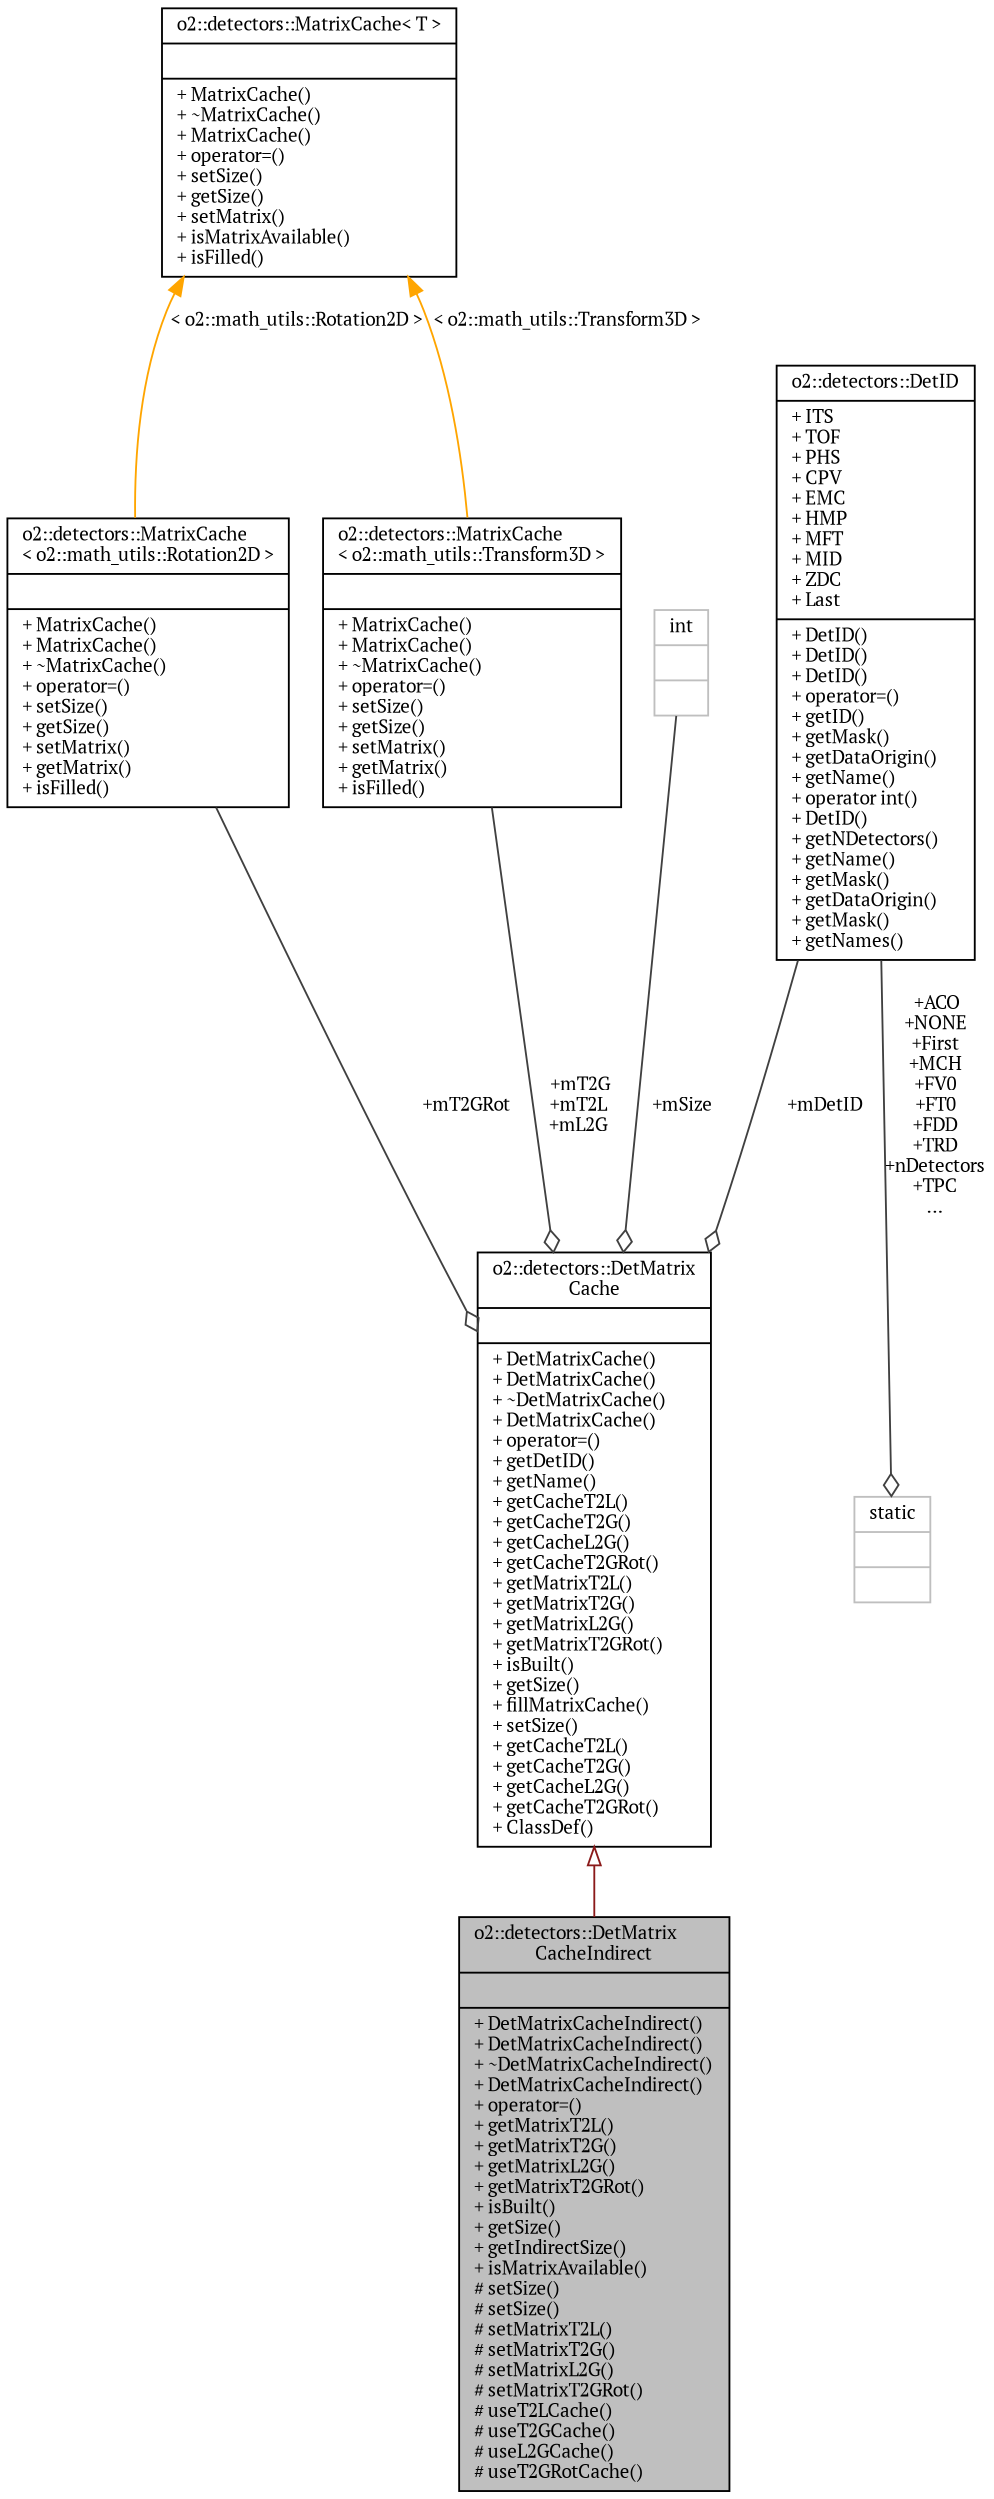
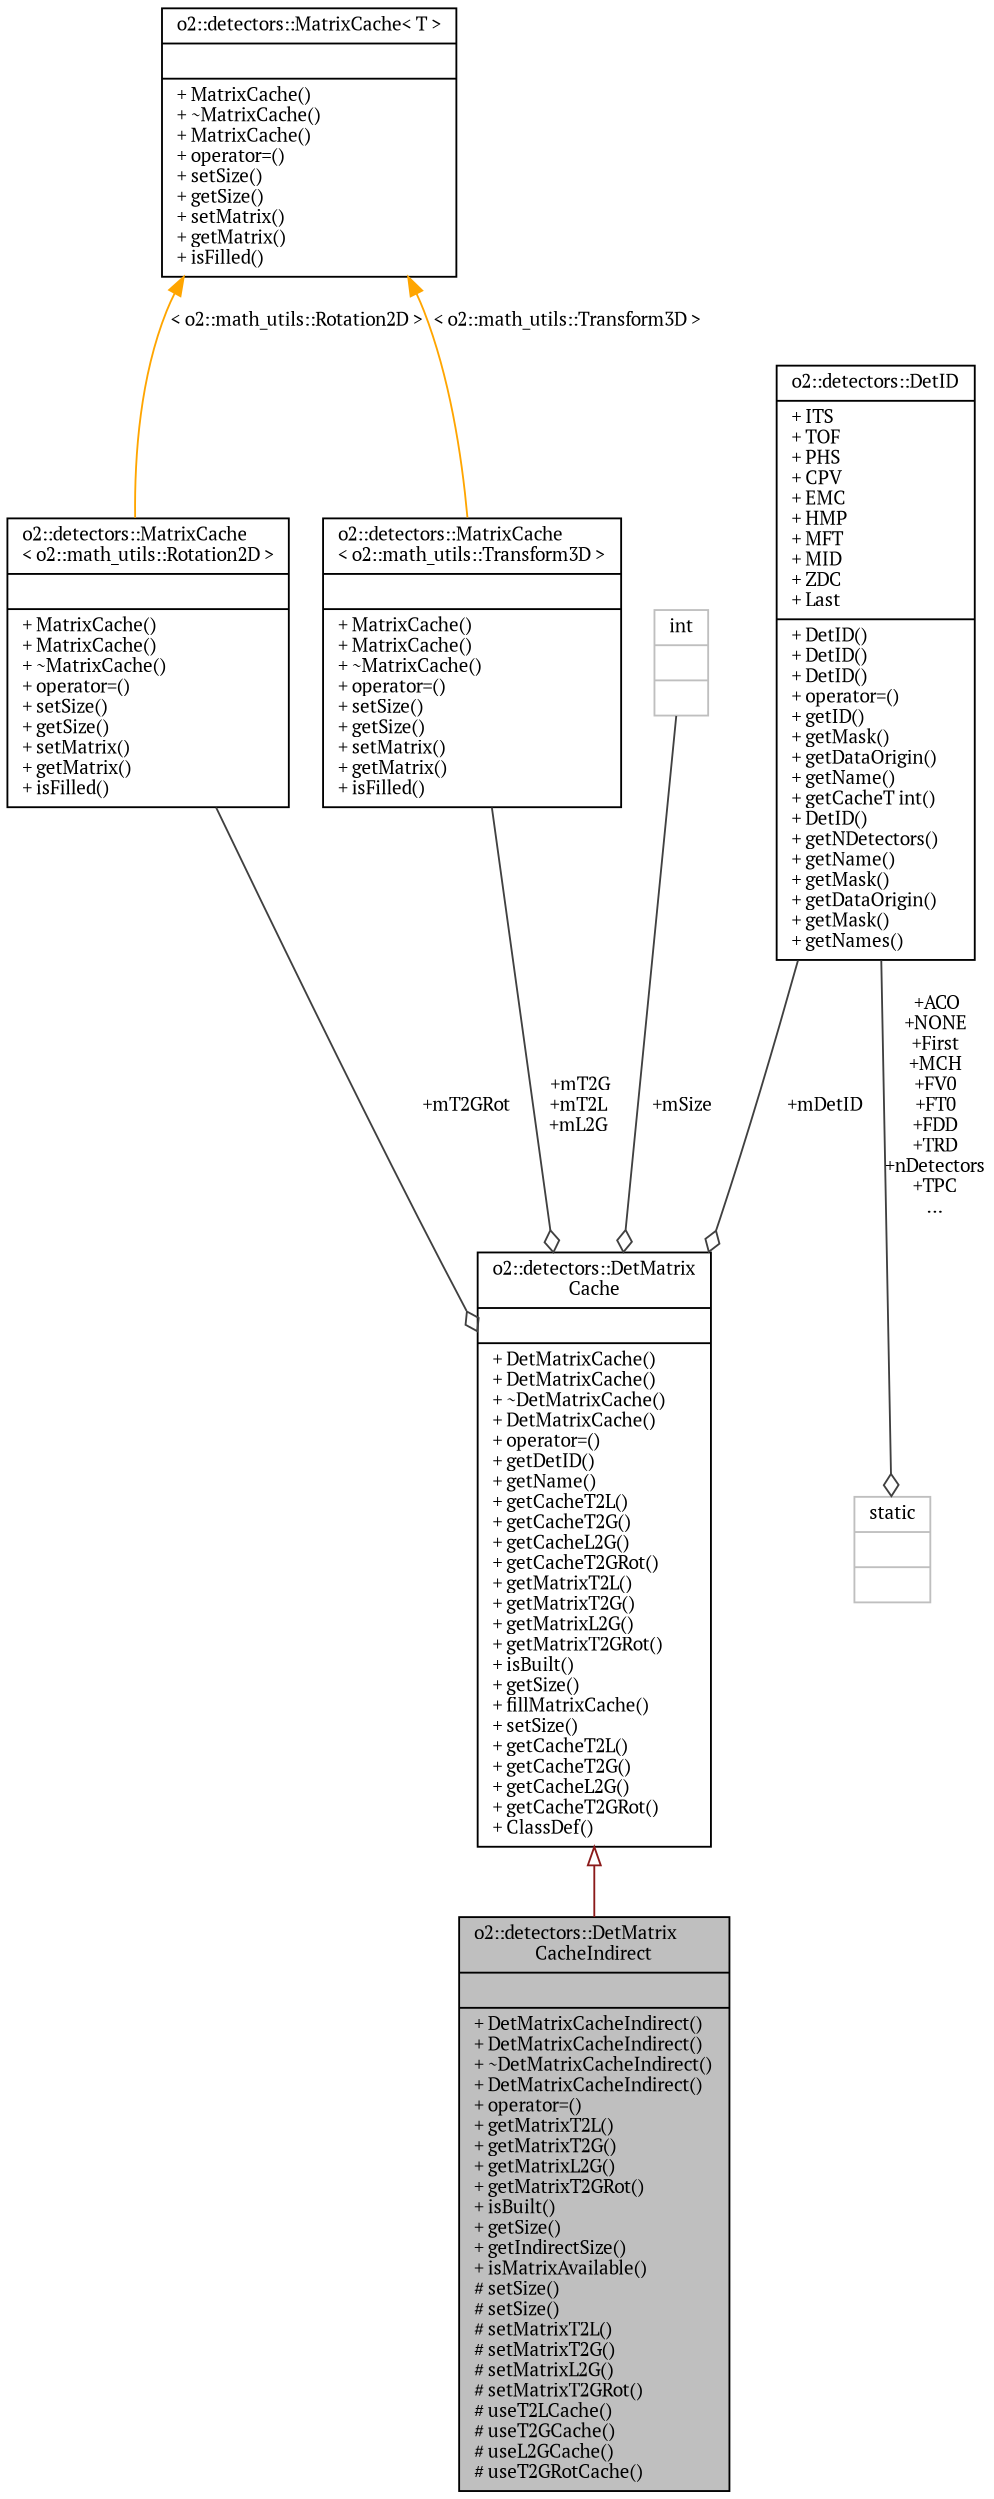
(264, 238) -> (232, 238)
(855, 799) -> (865, 799)
